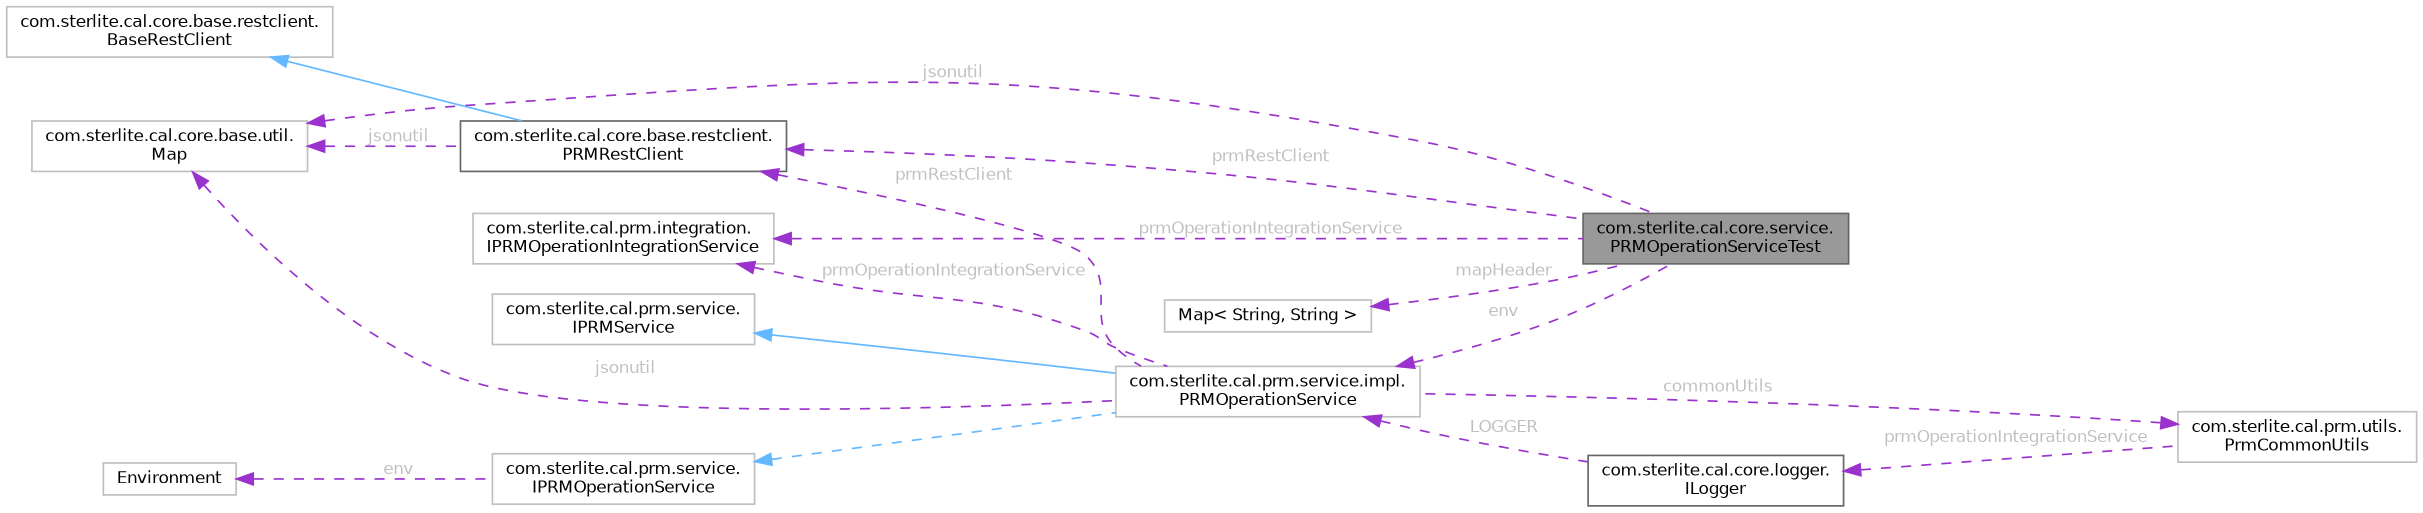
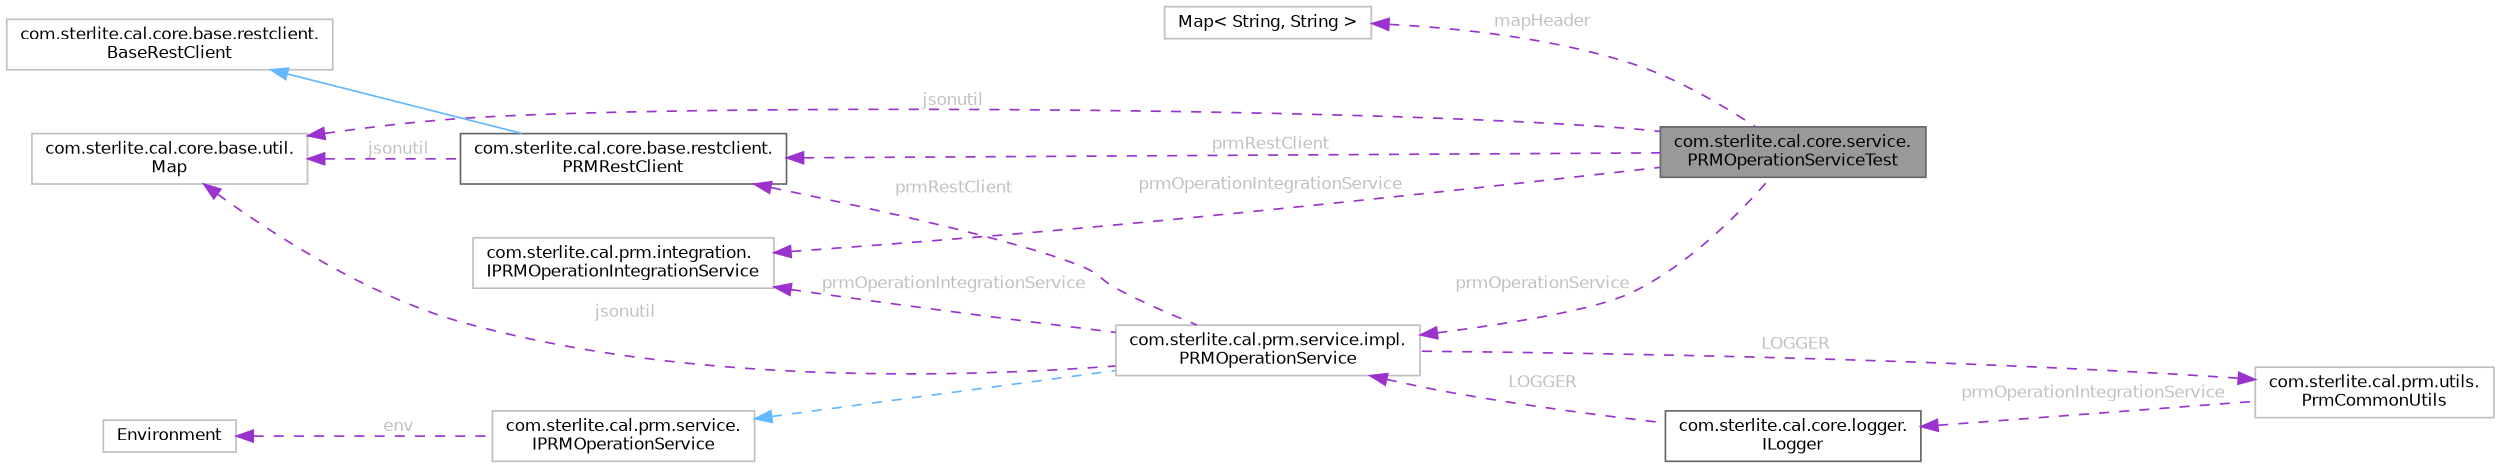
(1502, 312) -> (1540, 284)
(623, 319) -> none
(1716, 387) -> (1793, 345)
